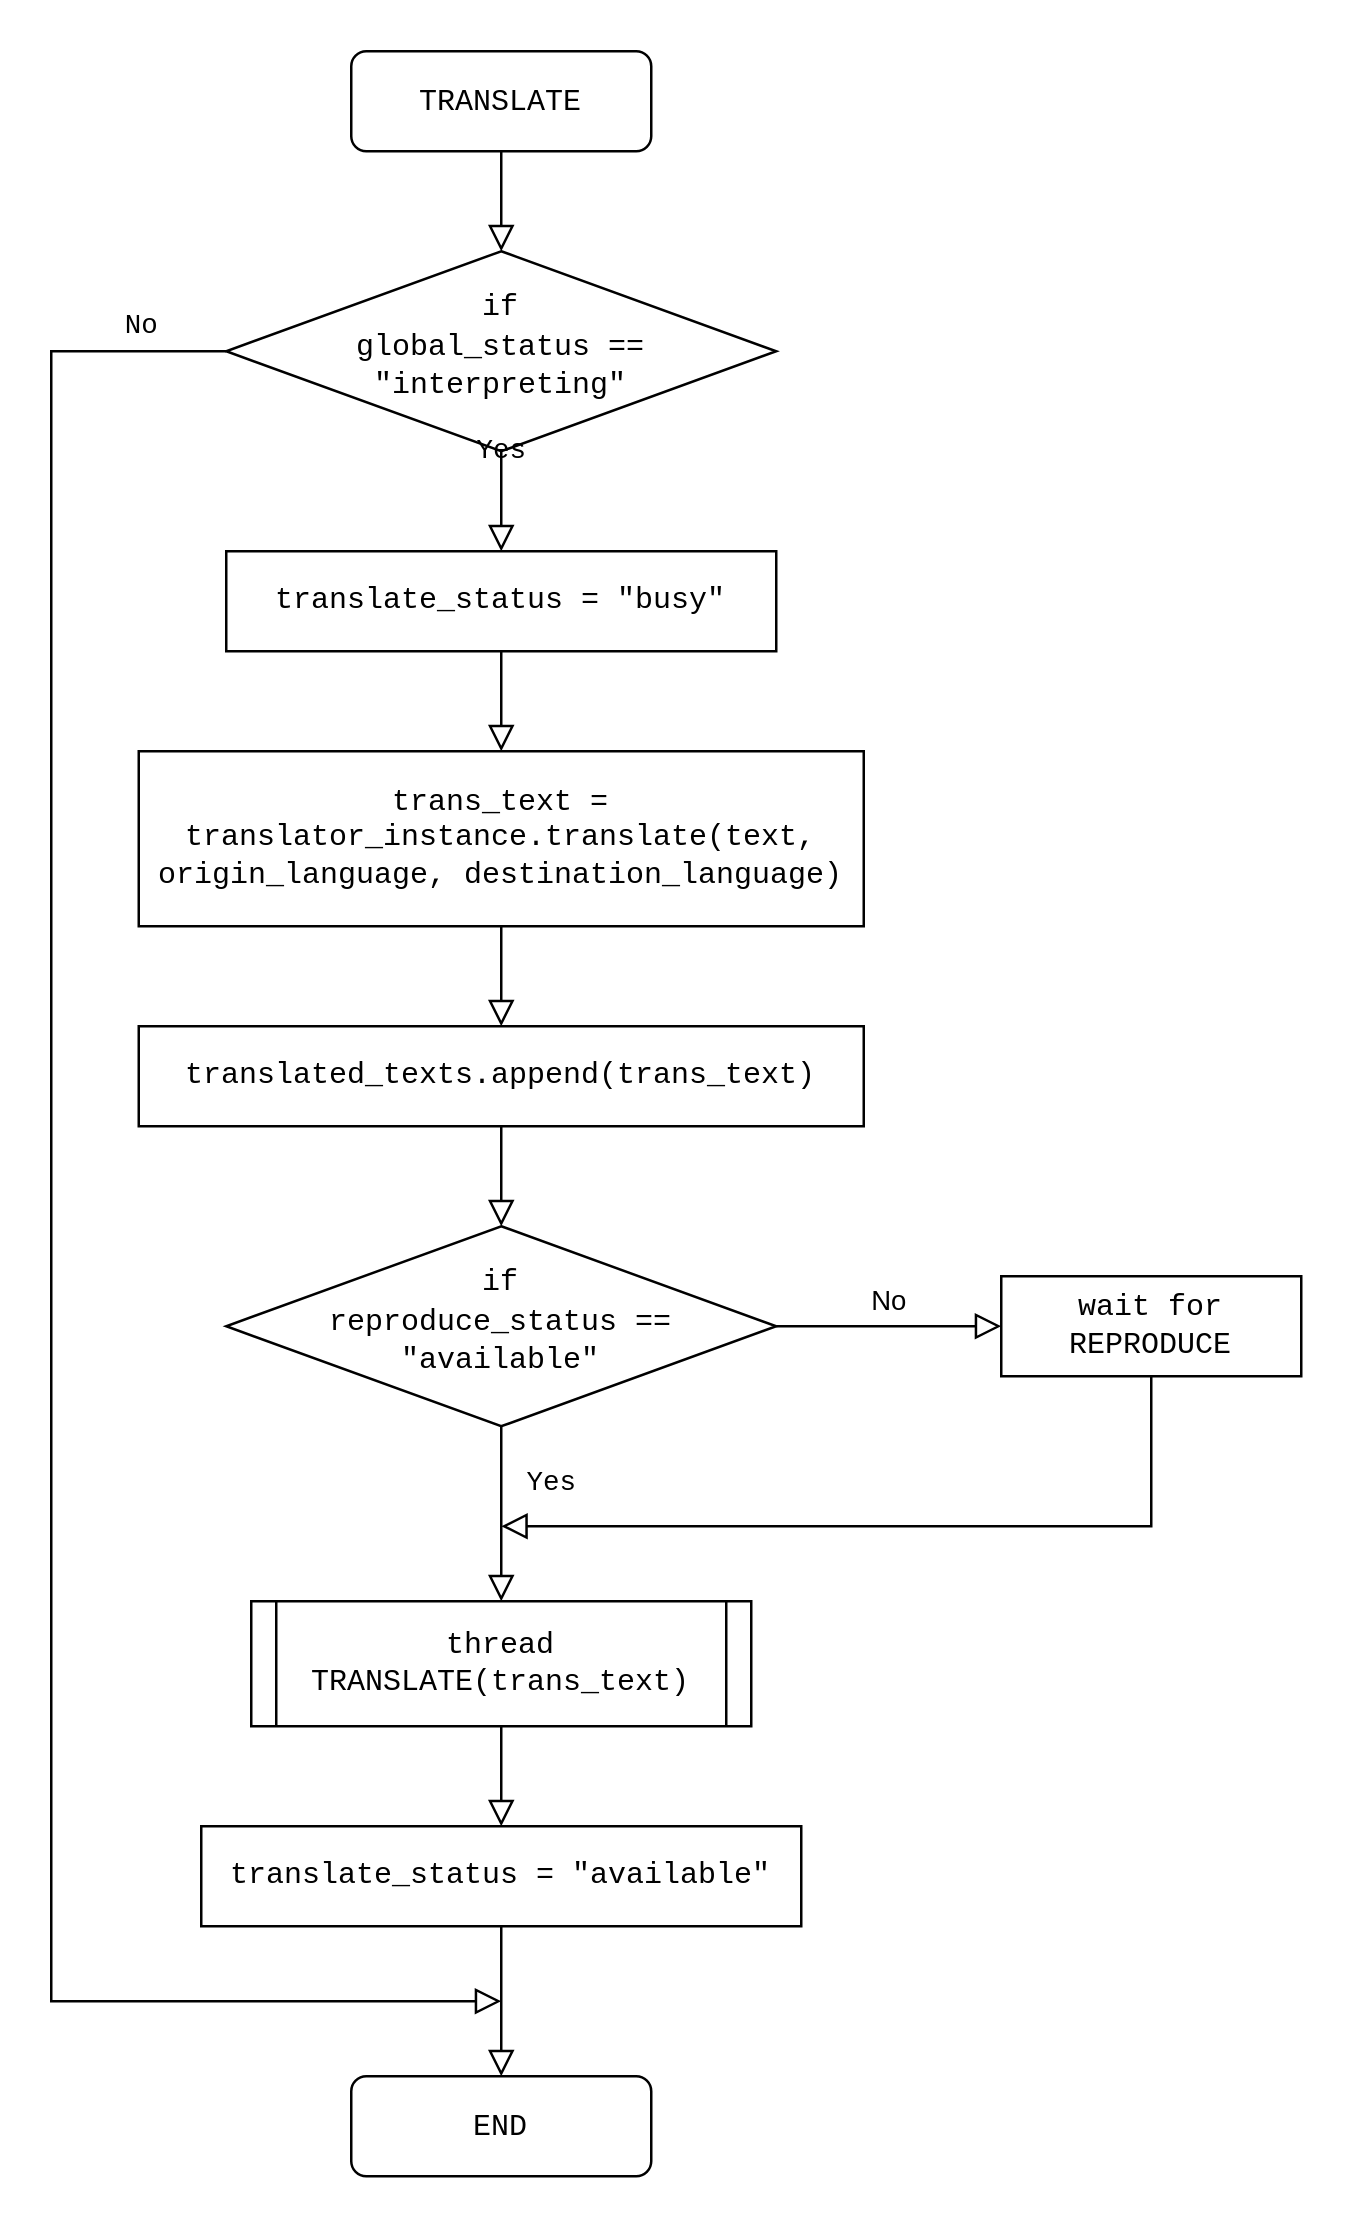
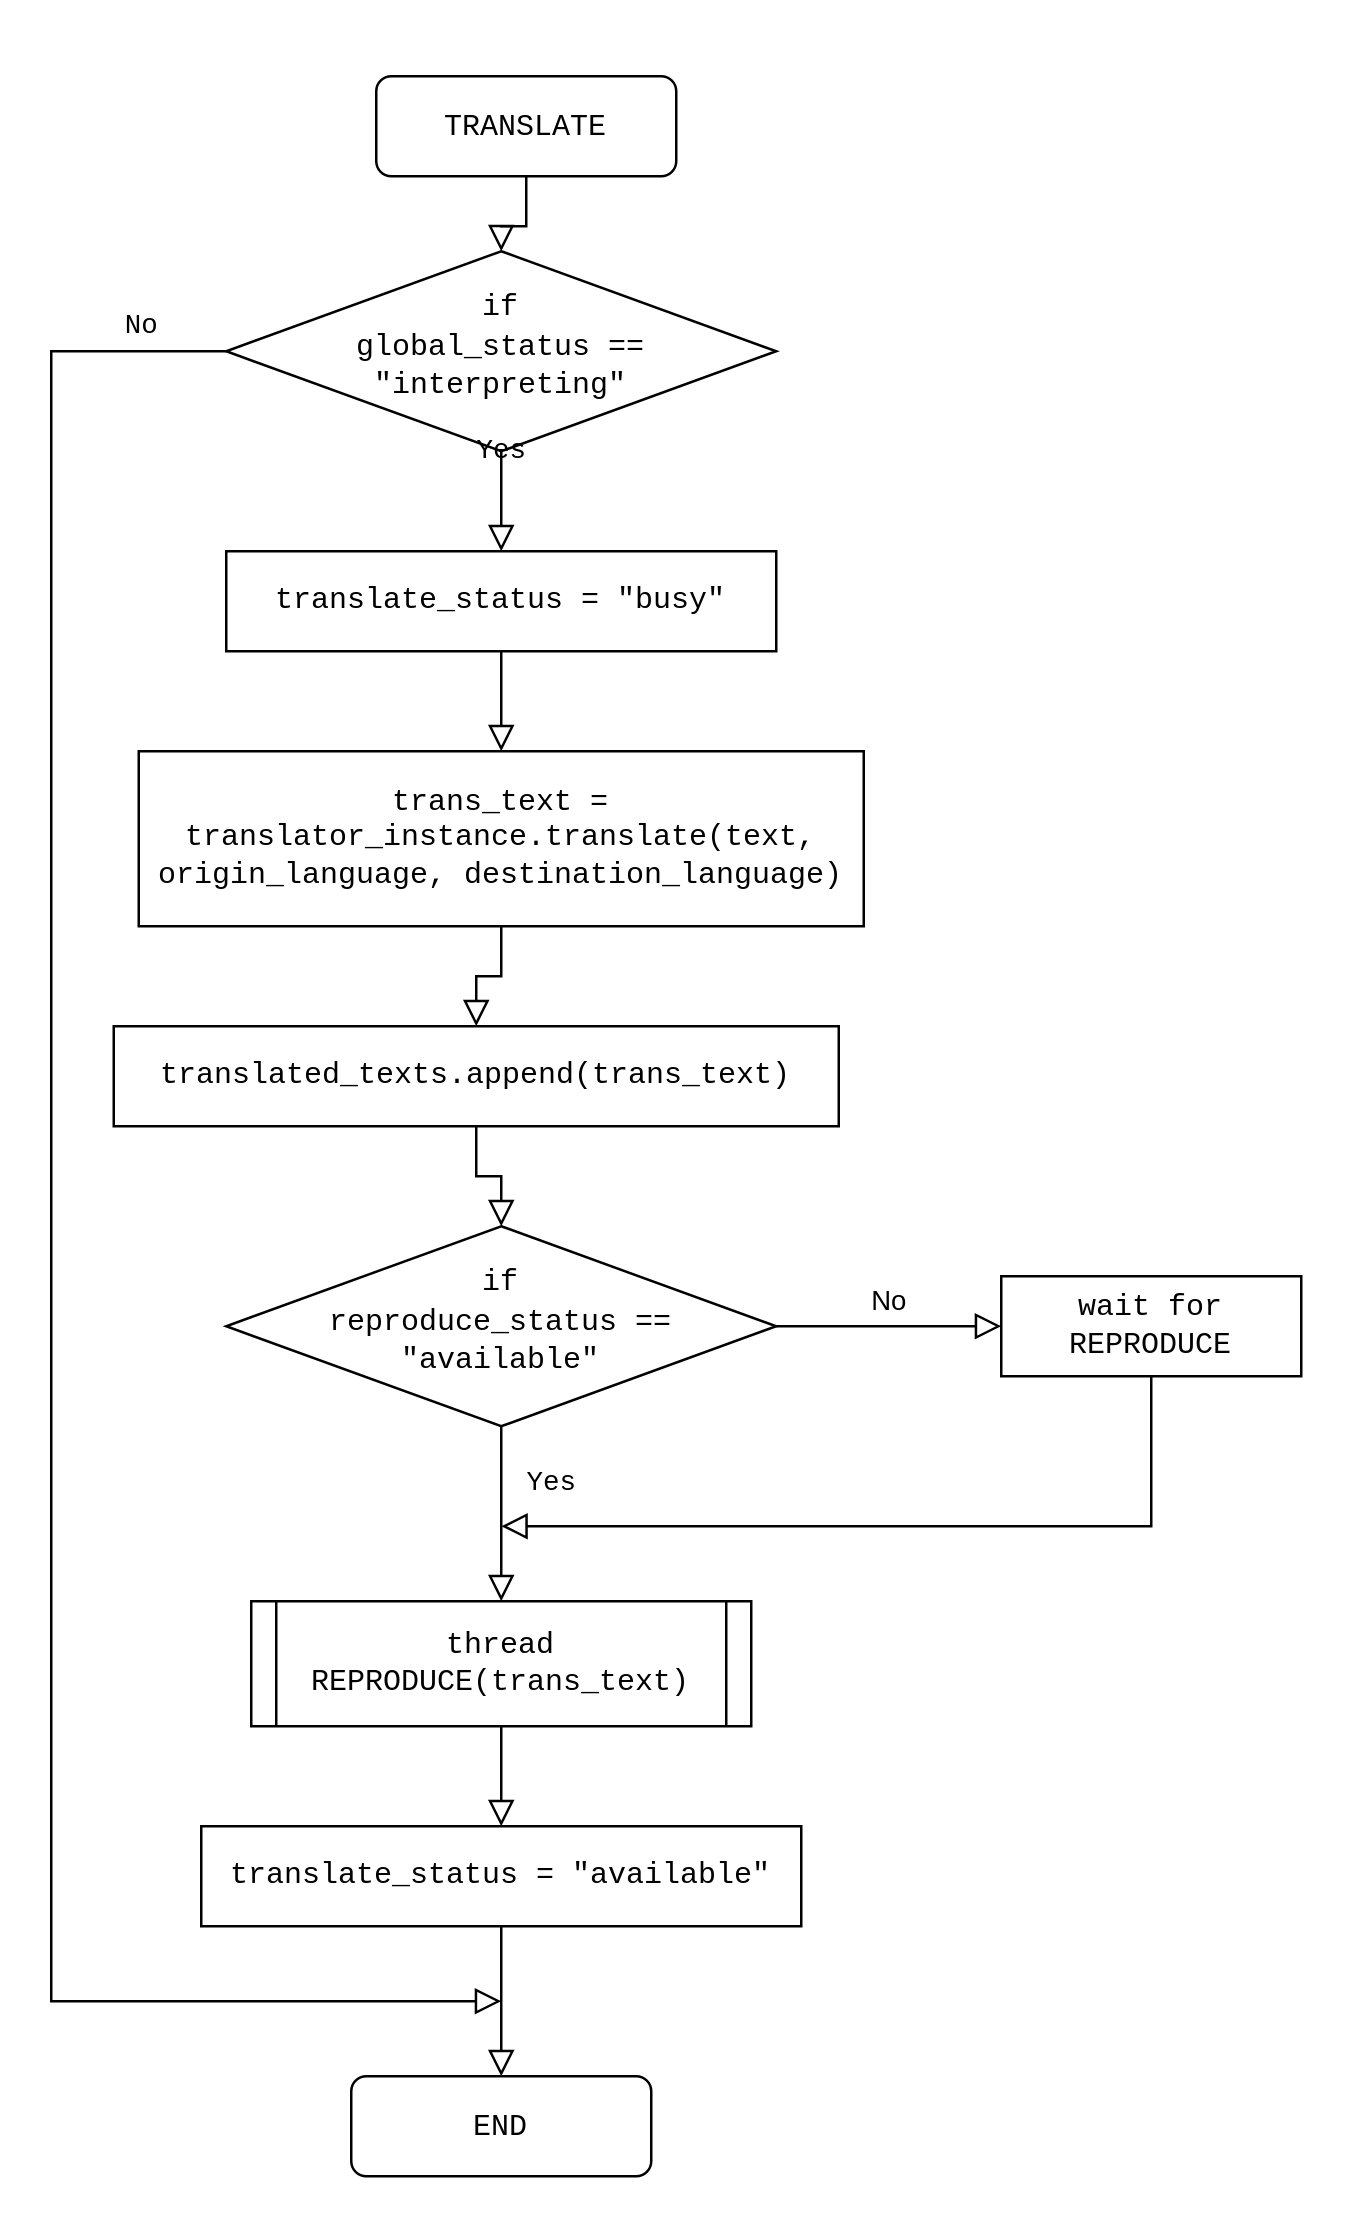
(501, 101) -> (526, 126)
(501, 1076) -> (476, 1076)
(501, 1664) -> (501, 1664)
